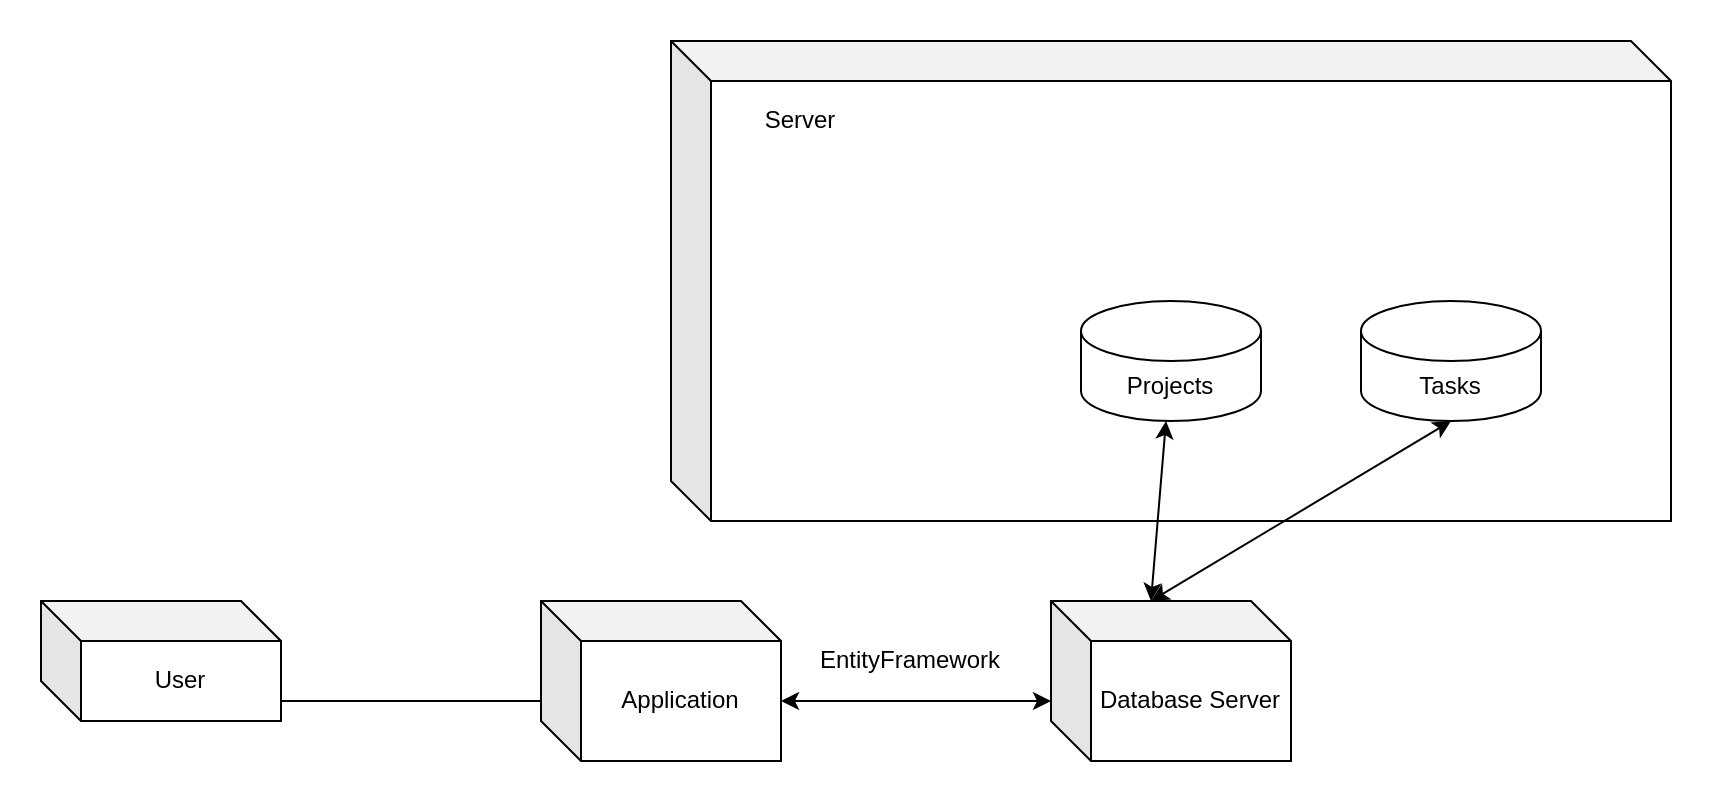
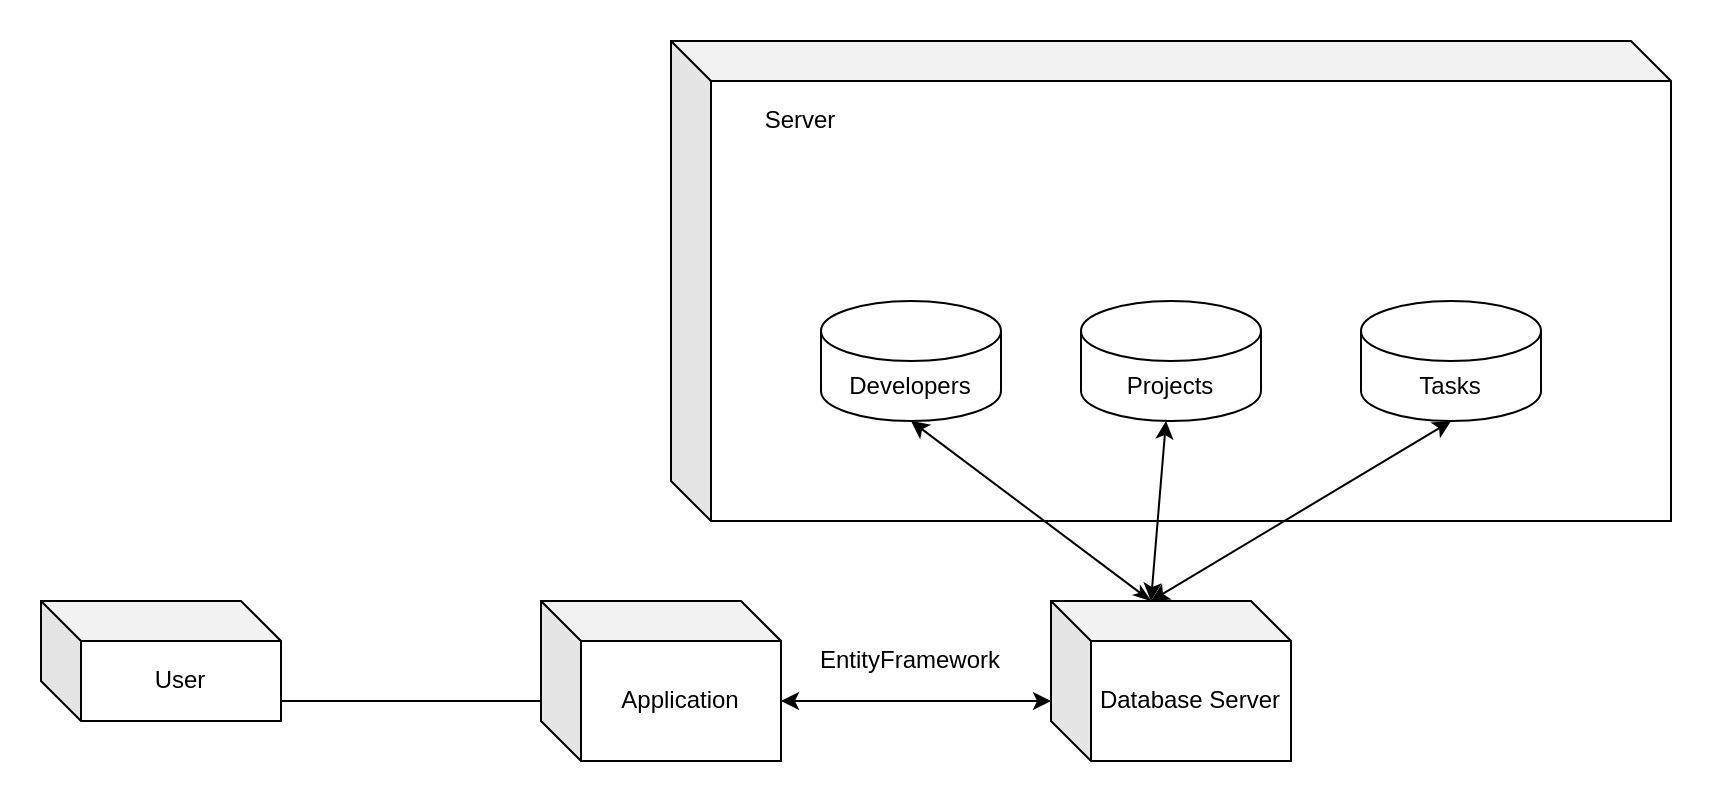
none -> (911, 361)
none -> (980, 473)
